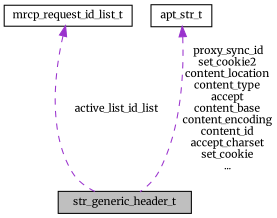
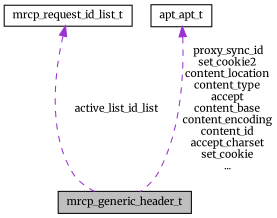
(181, 16) -> (181, 16)
(125, 202) -> (125, 202)
